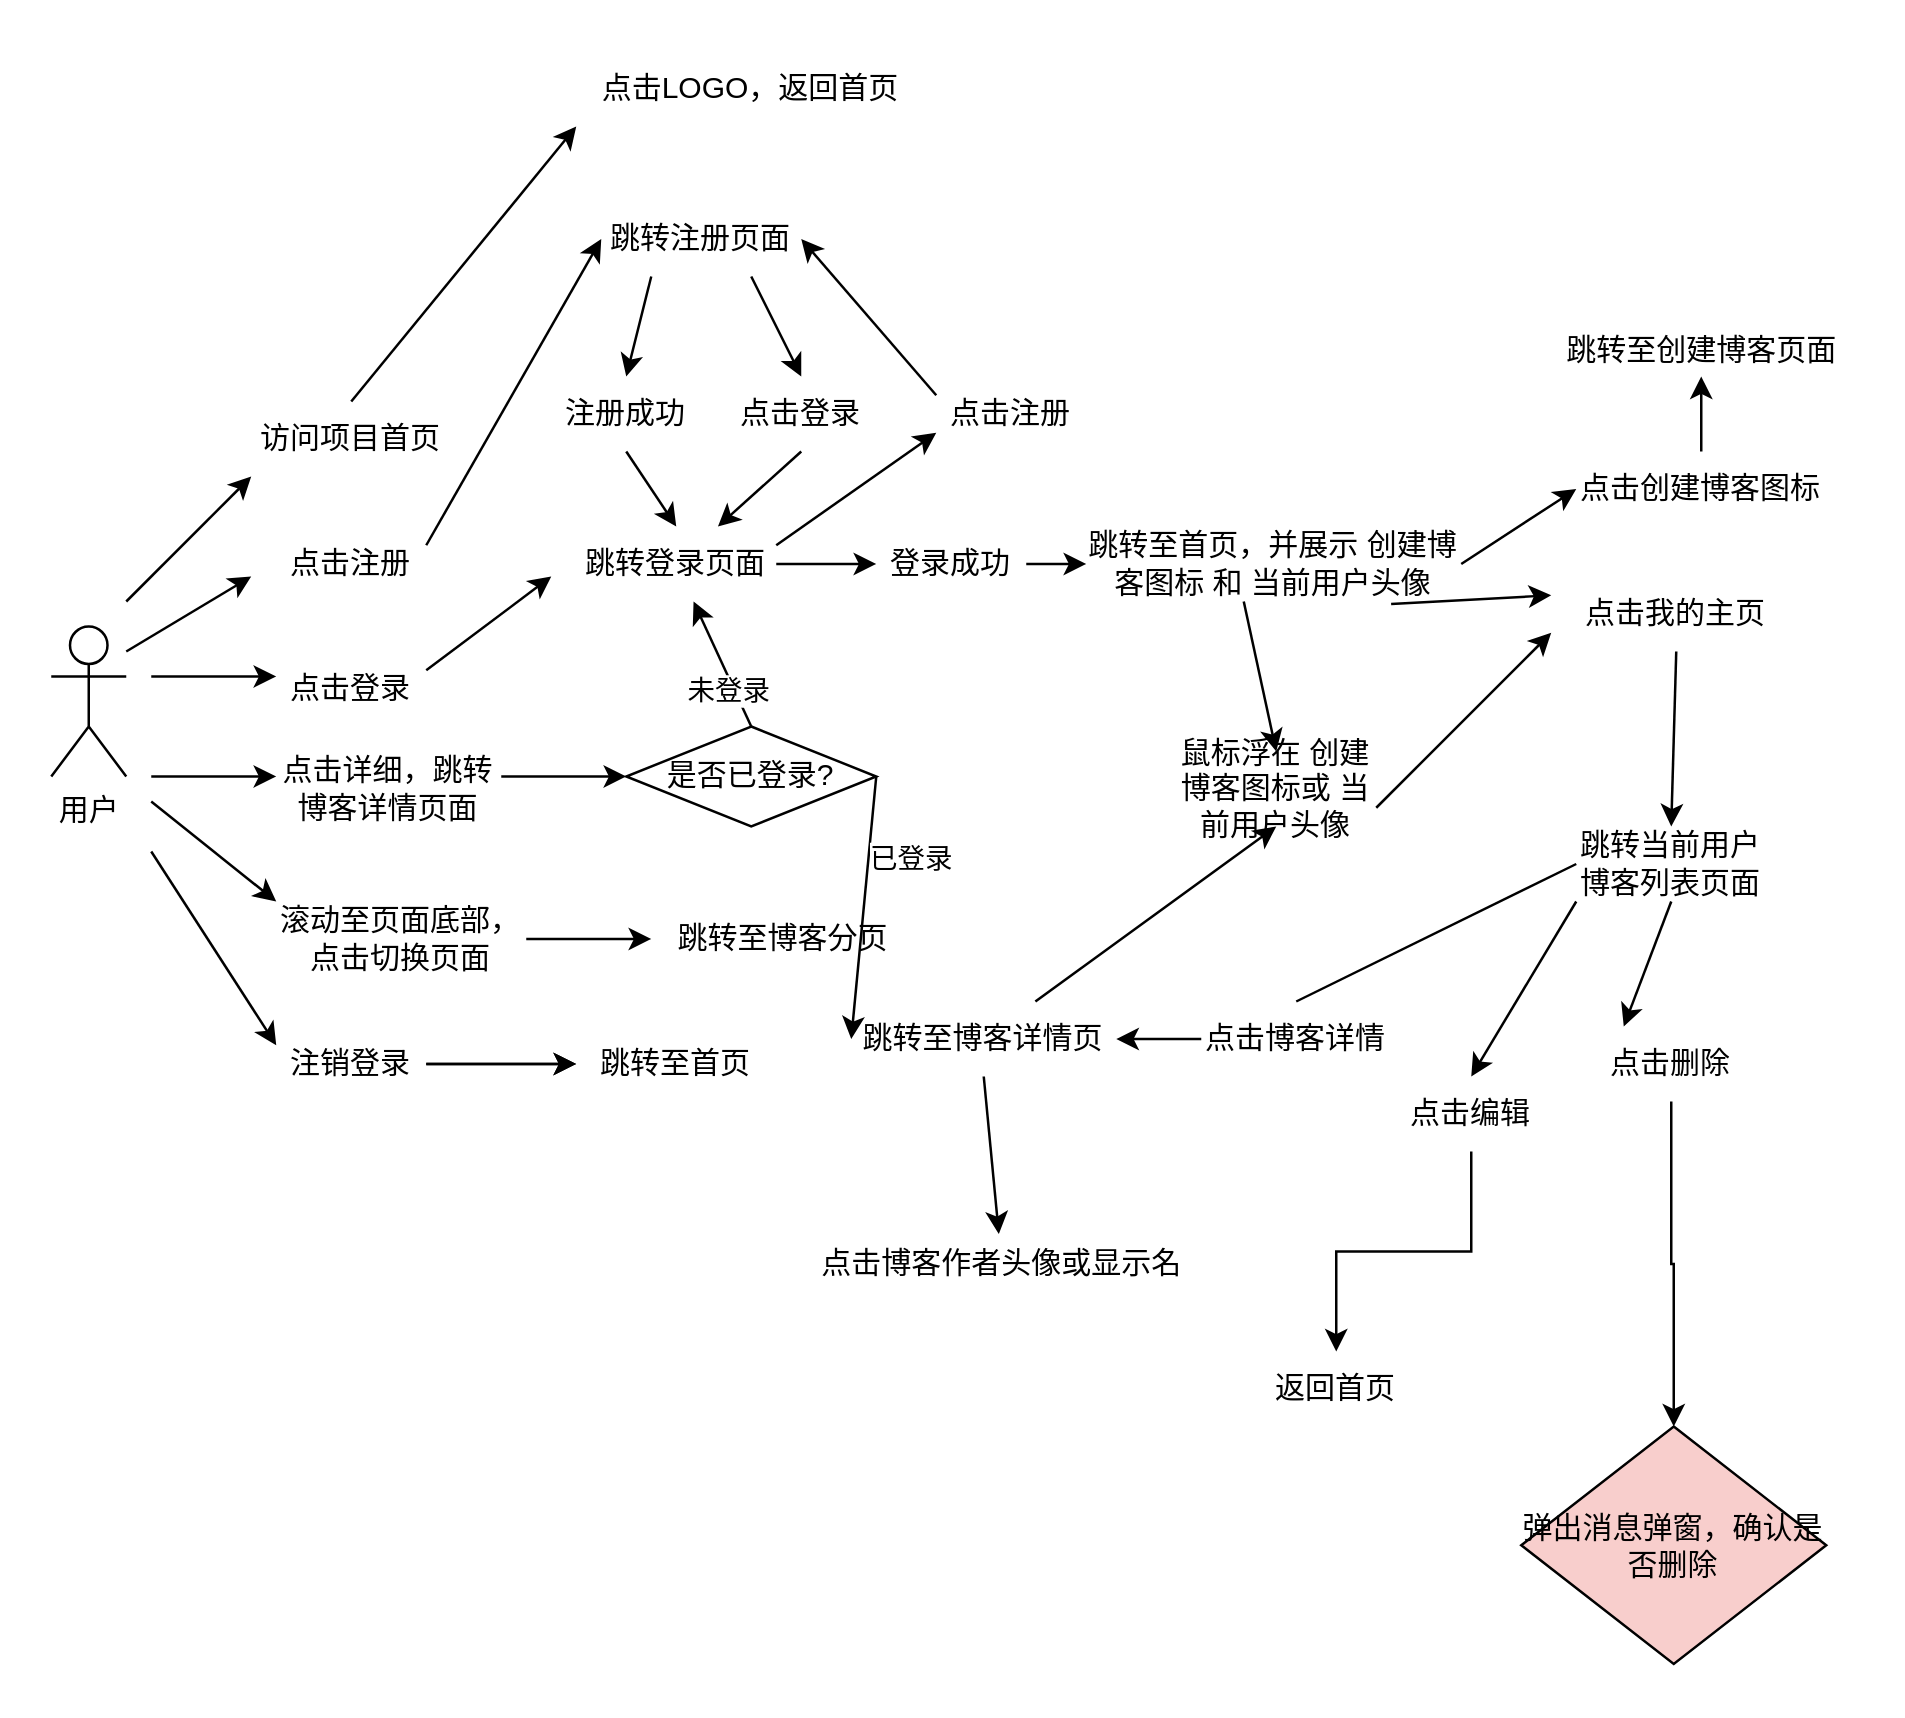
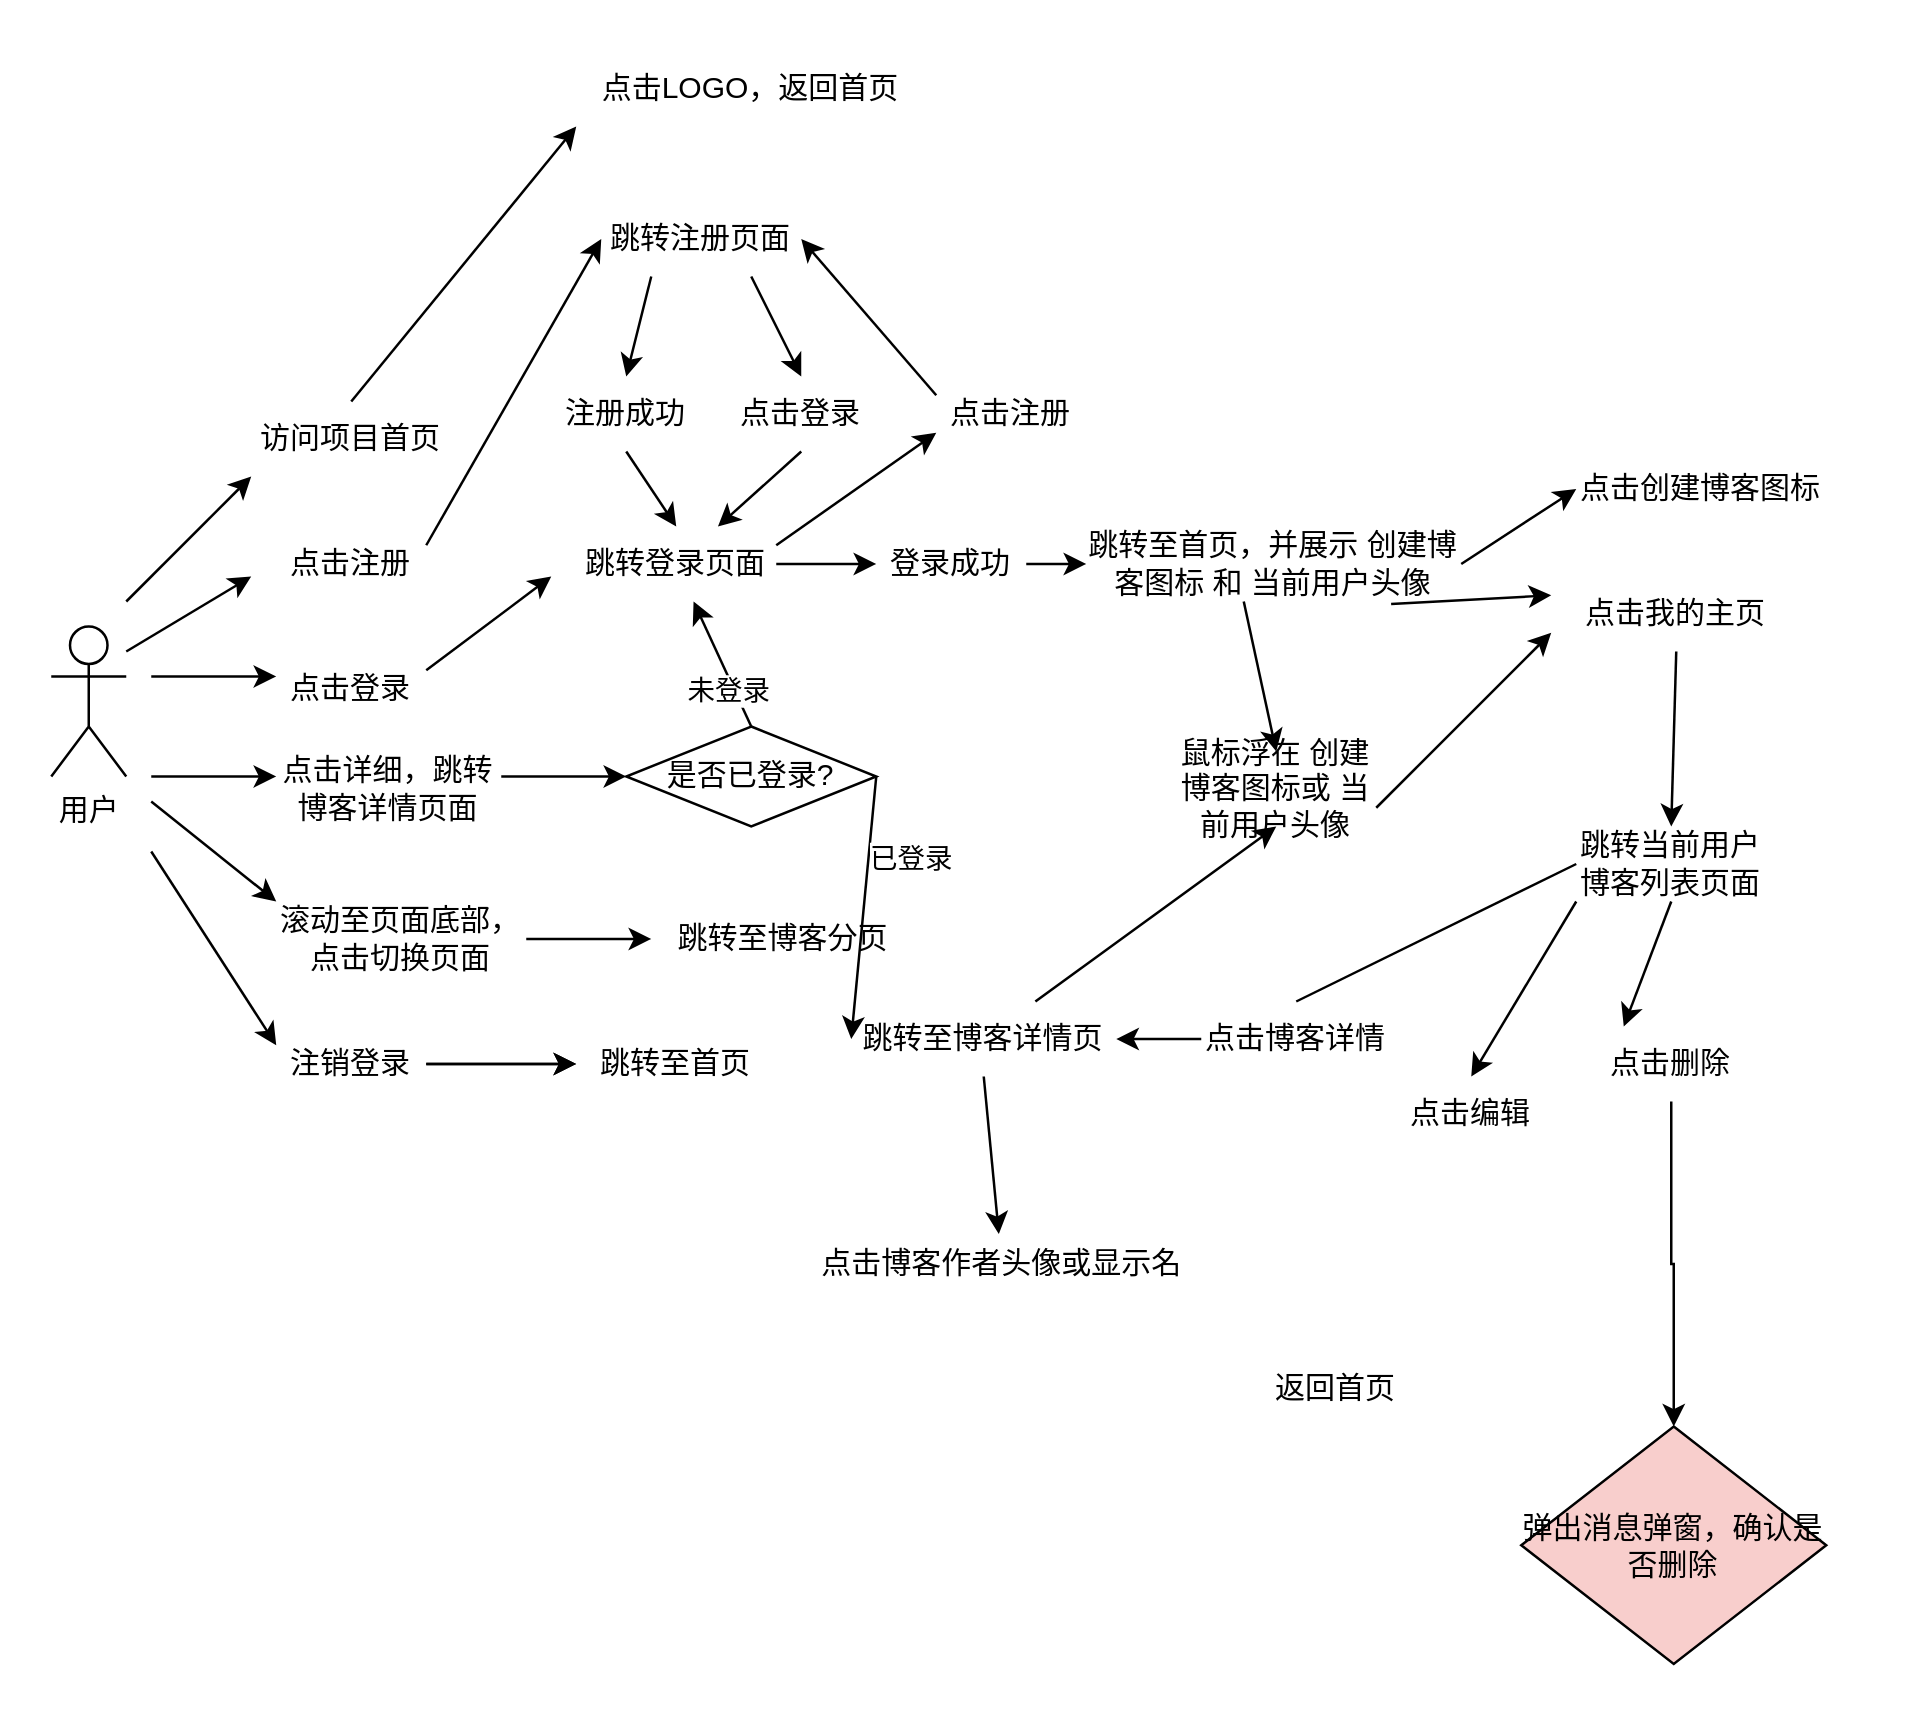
(1701, 351) -> none
(1701, 405) -> none
(1412, 1251) -> none
